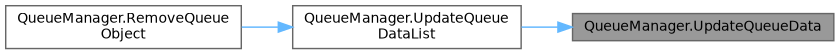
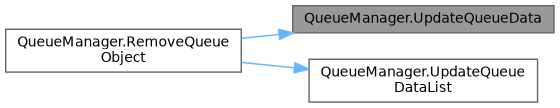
(540, 27) -> (260, 36)
